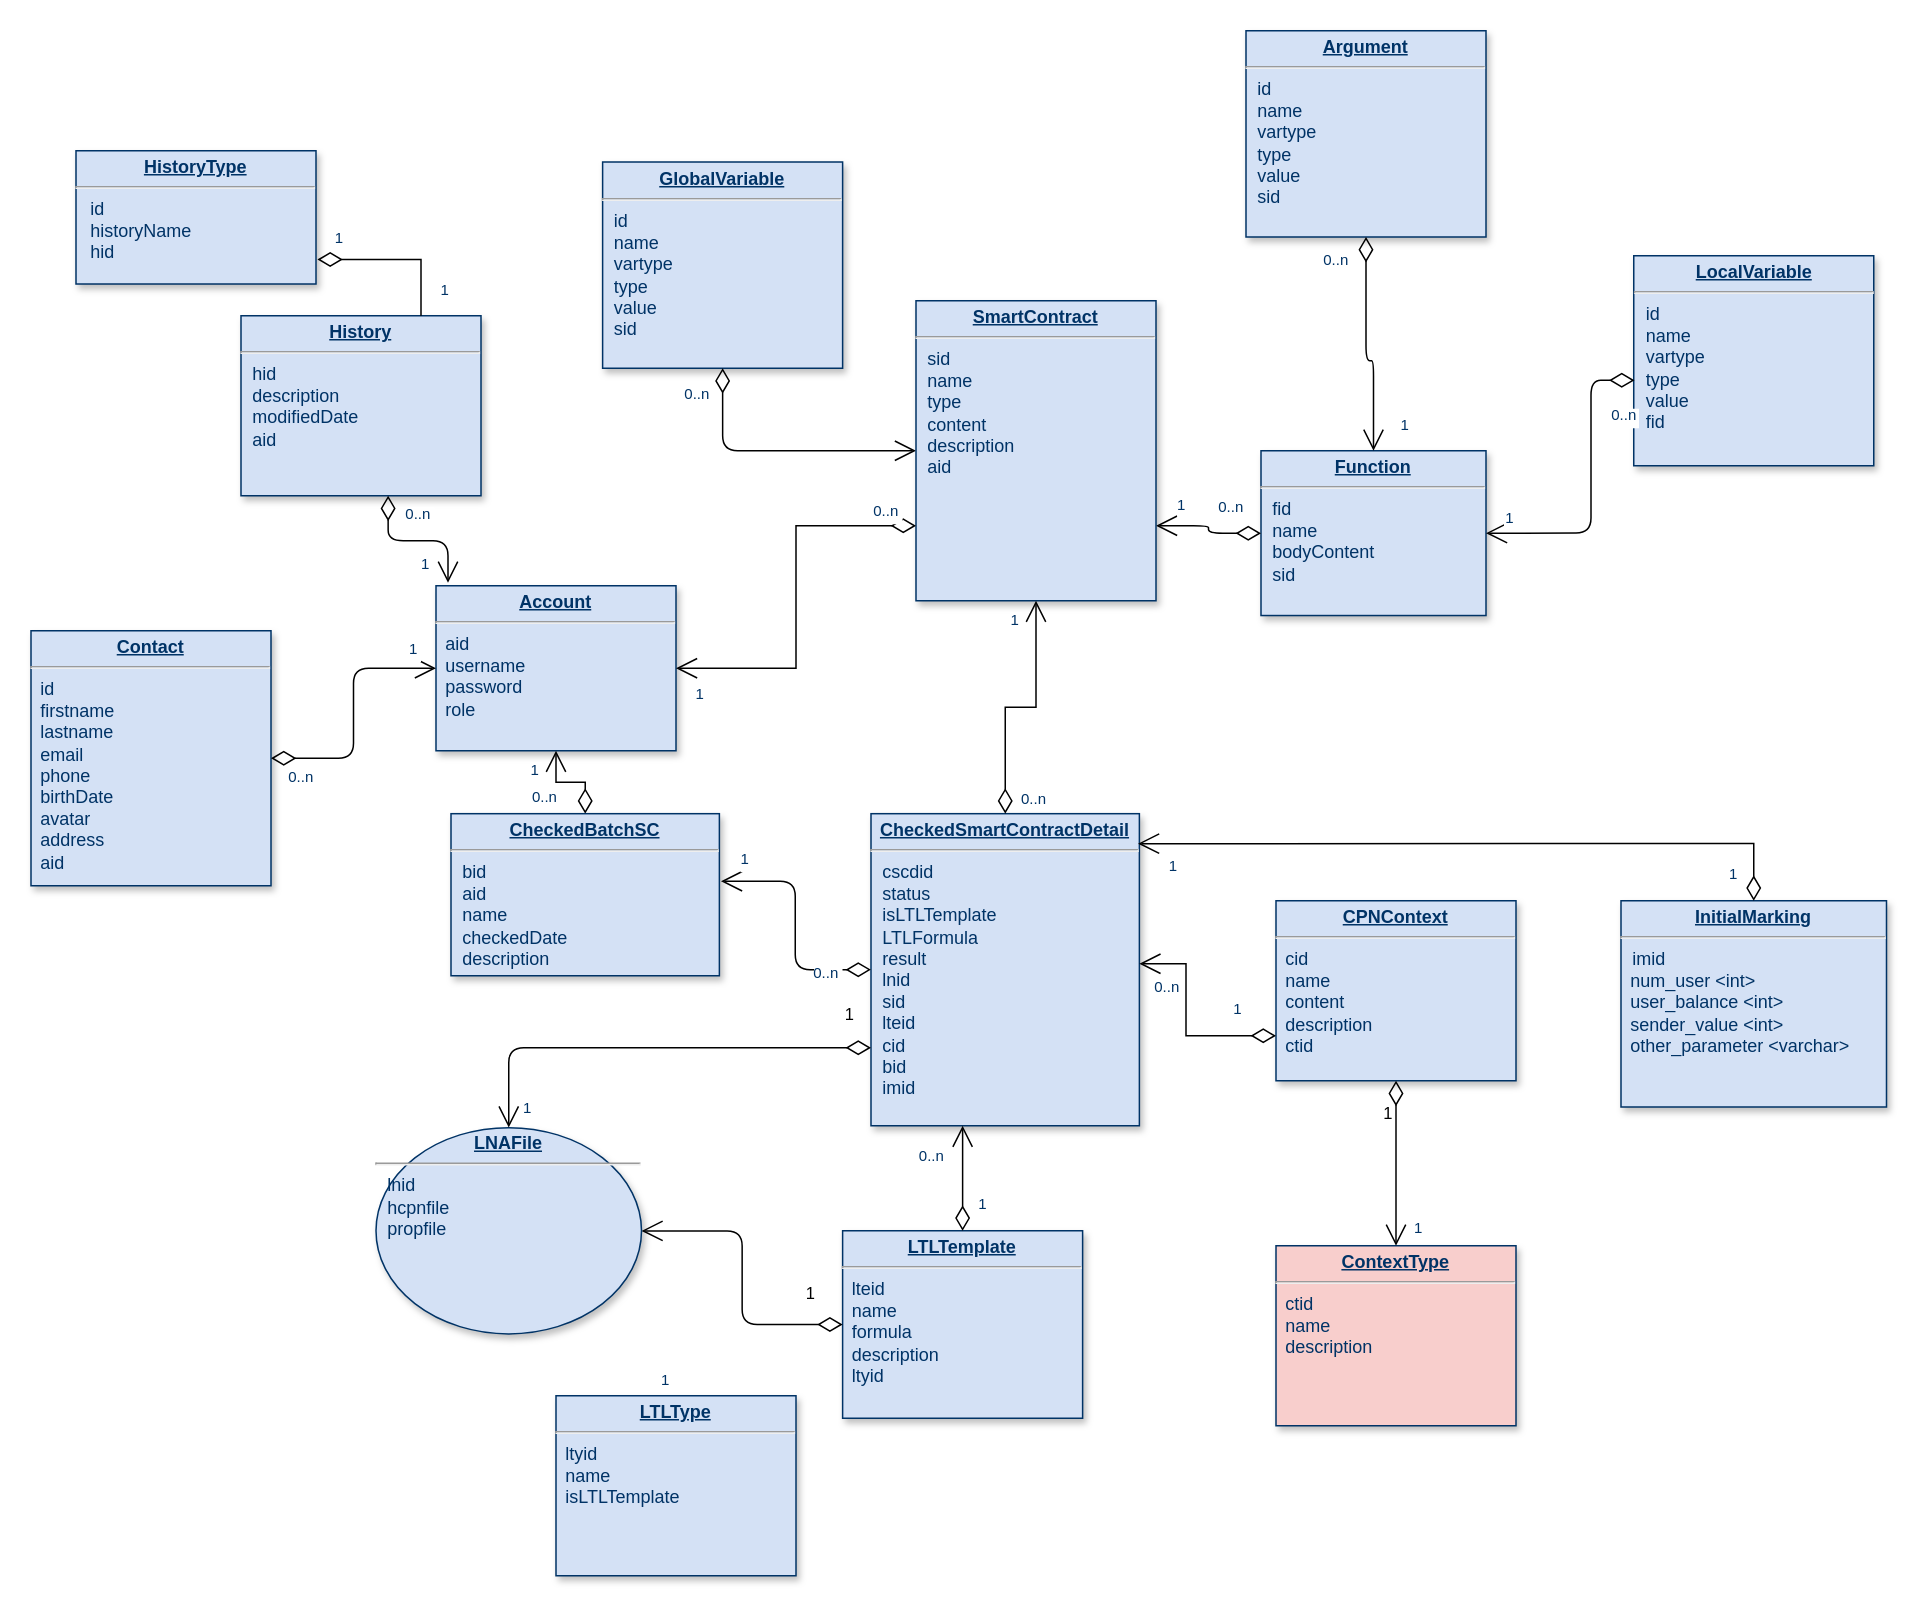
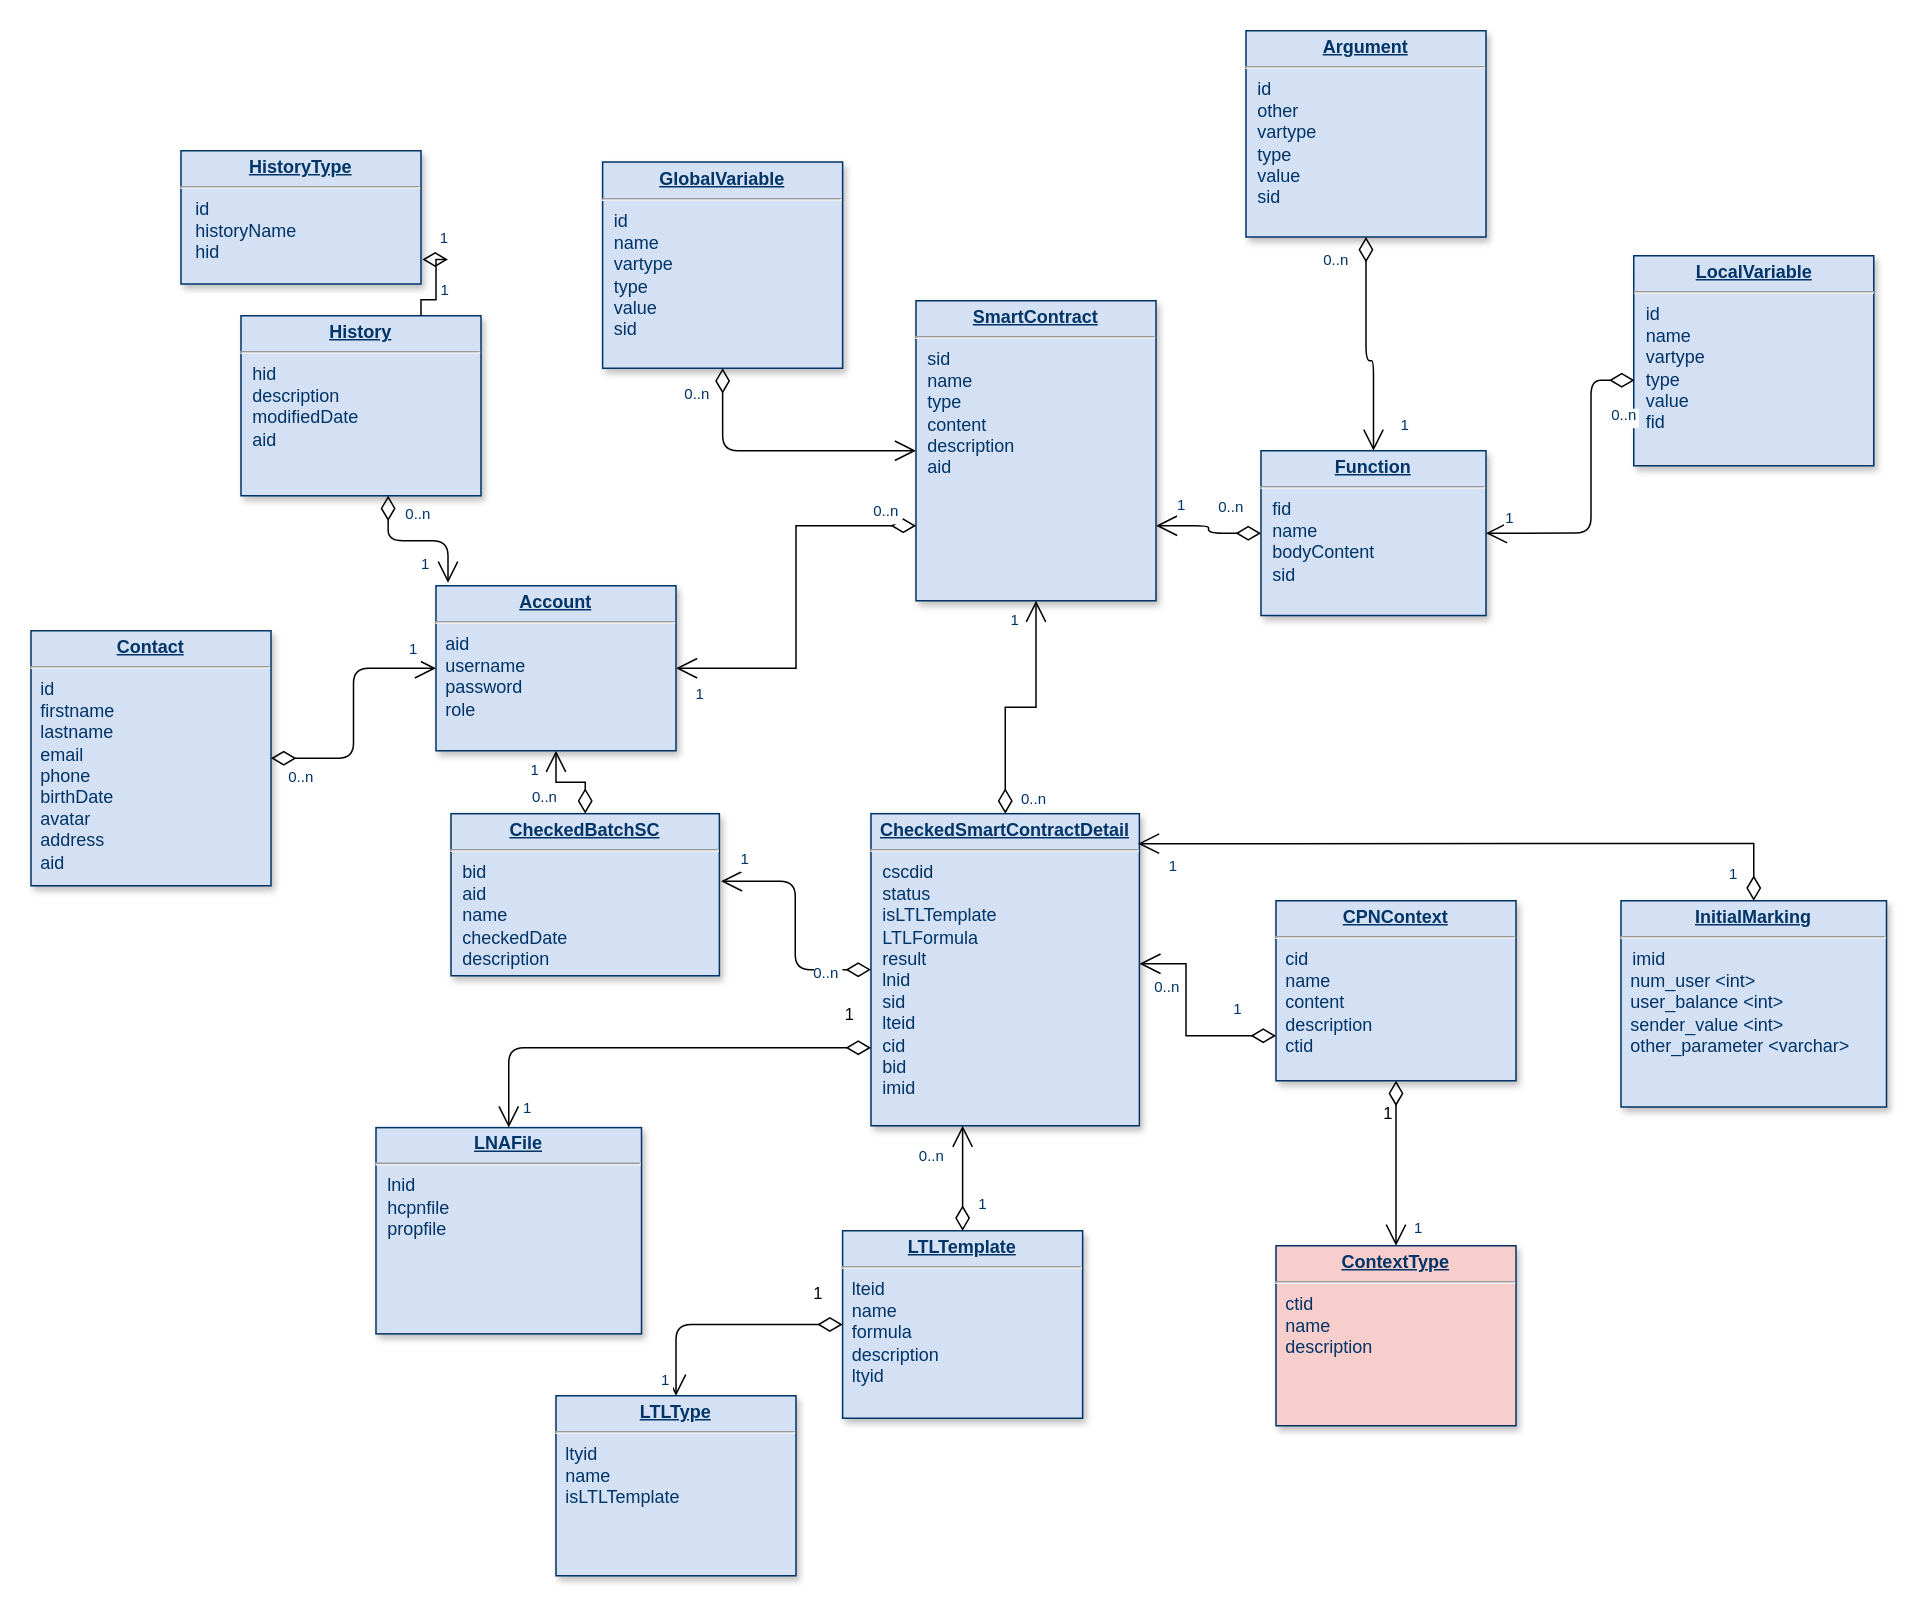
(1286, 106) -> (1286, 106)
(196, 217) -> (301, 217)
(509, 1231) -> (509, 1231)
(738, 1235) -> (685, 1325)
